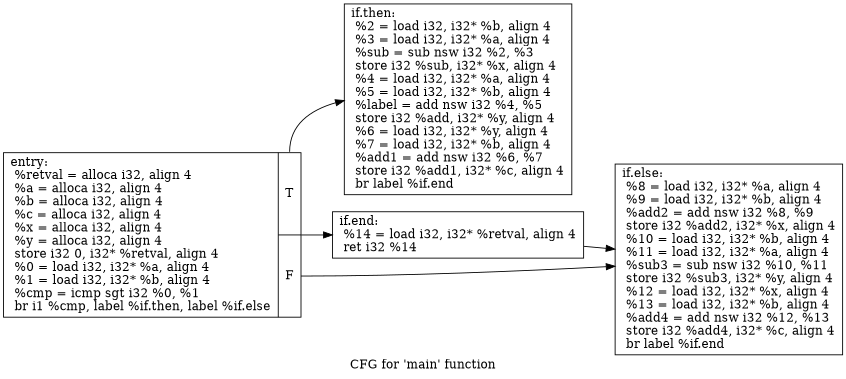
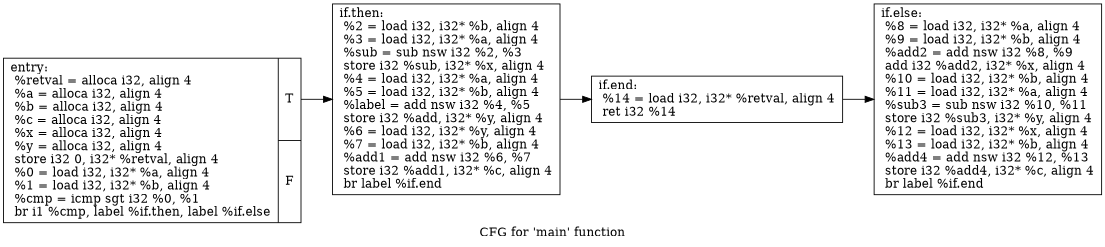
(729, 226) -> (984, 66)
(312, 235) -> (571, 99)
(454, 273) -> none
